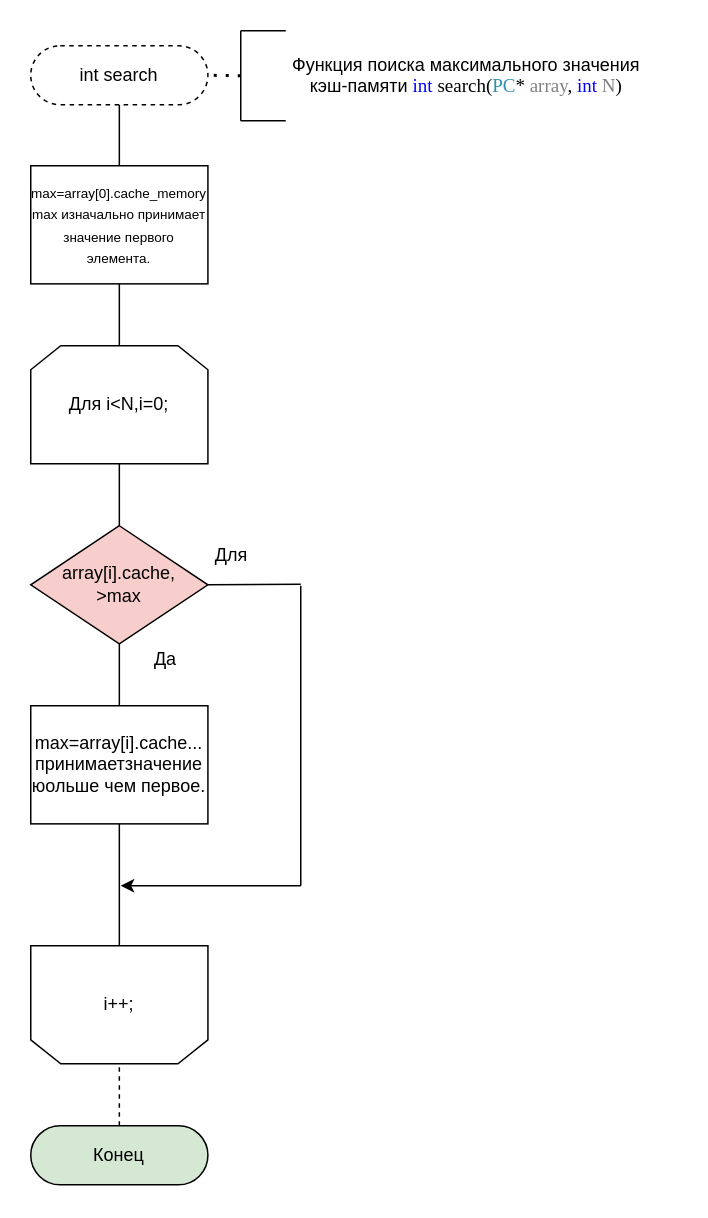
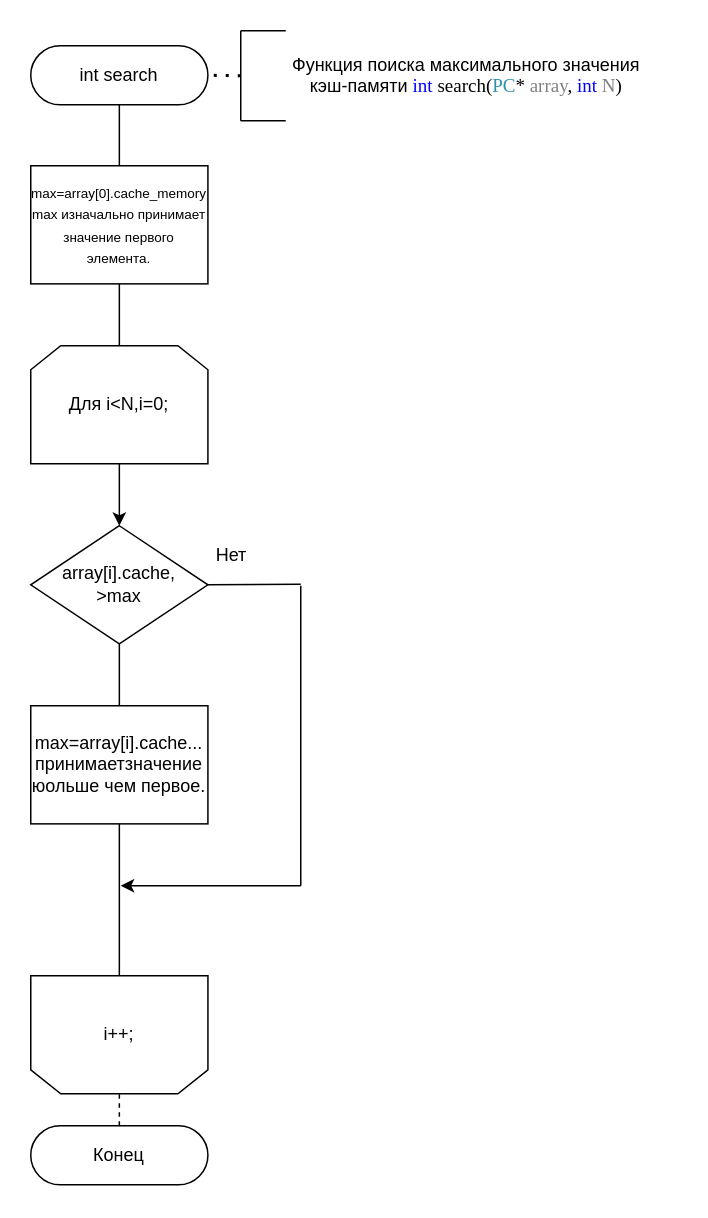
(119, 75) -> (119, 75)
(119, 518) -> (119, 514)
(232, 556) -> (232, 556)
(119, 585) -> (119, 585)
(166, 659) -> none
(119, 1005) -> (119, 1035)
(119, 1155) -> (119, 1155)
